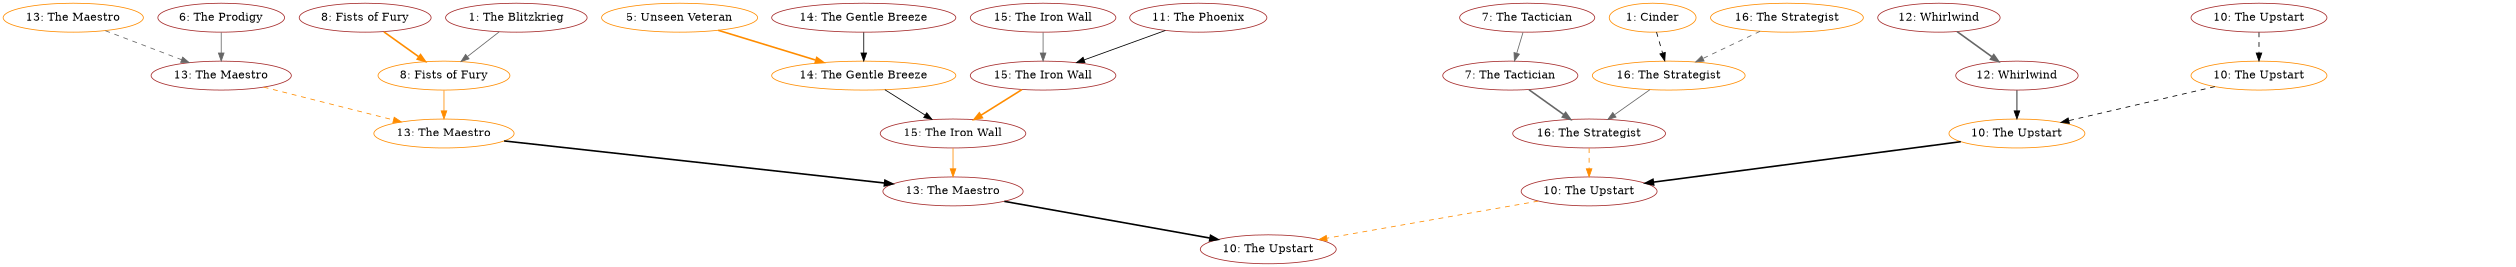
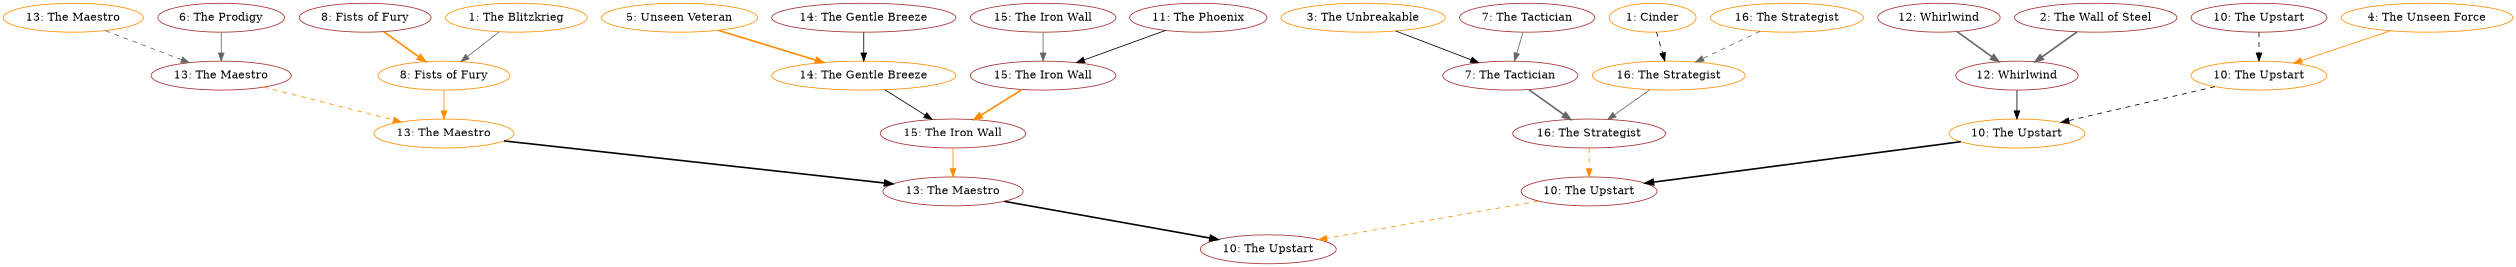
(516, 18) -> (516, 18)
none -> (1363, 18)
none -> (2096, 18)
none -> (2427, 18)
